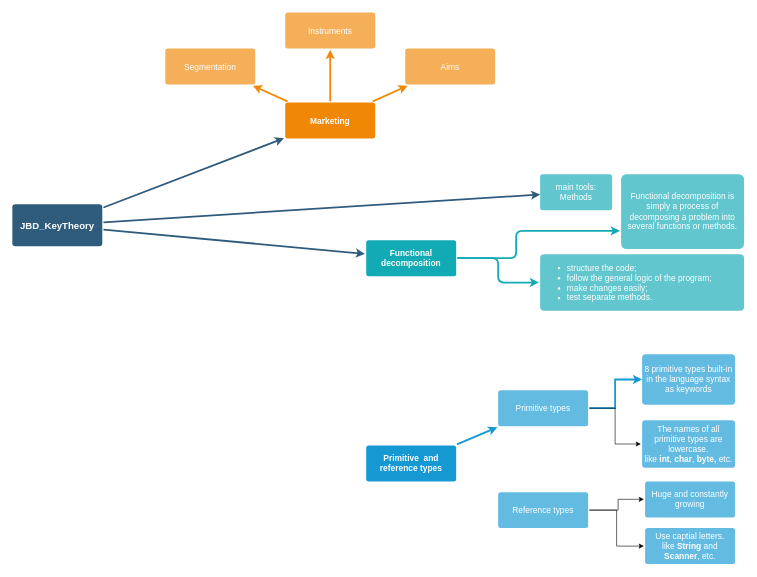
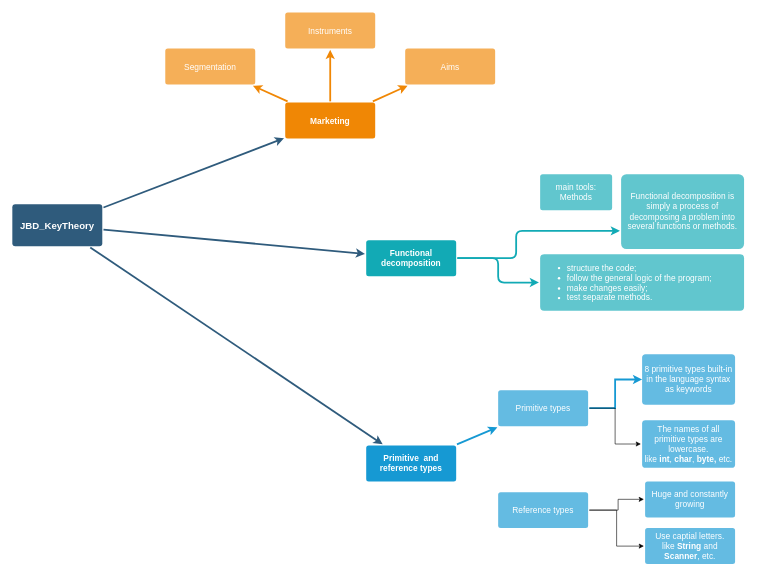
(318, 209) -> (234, 344)
